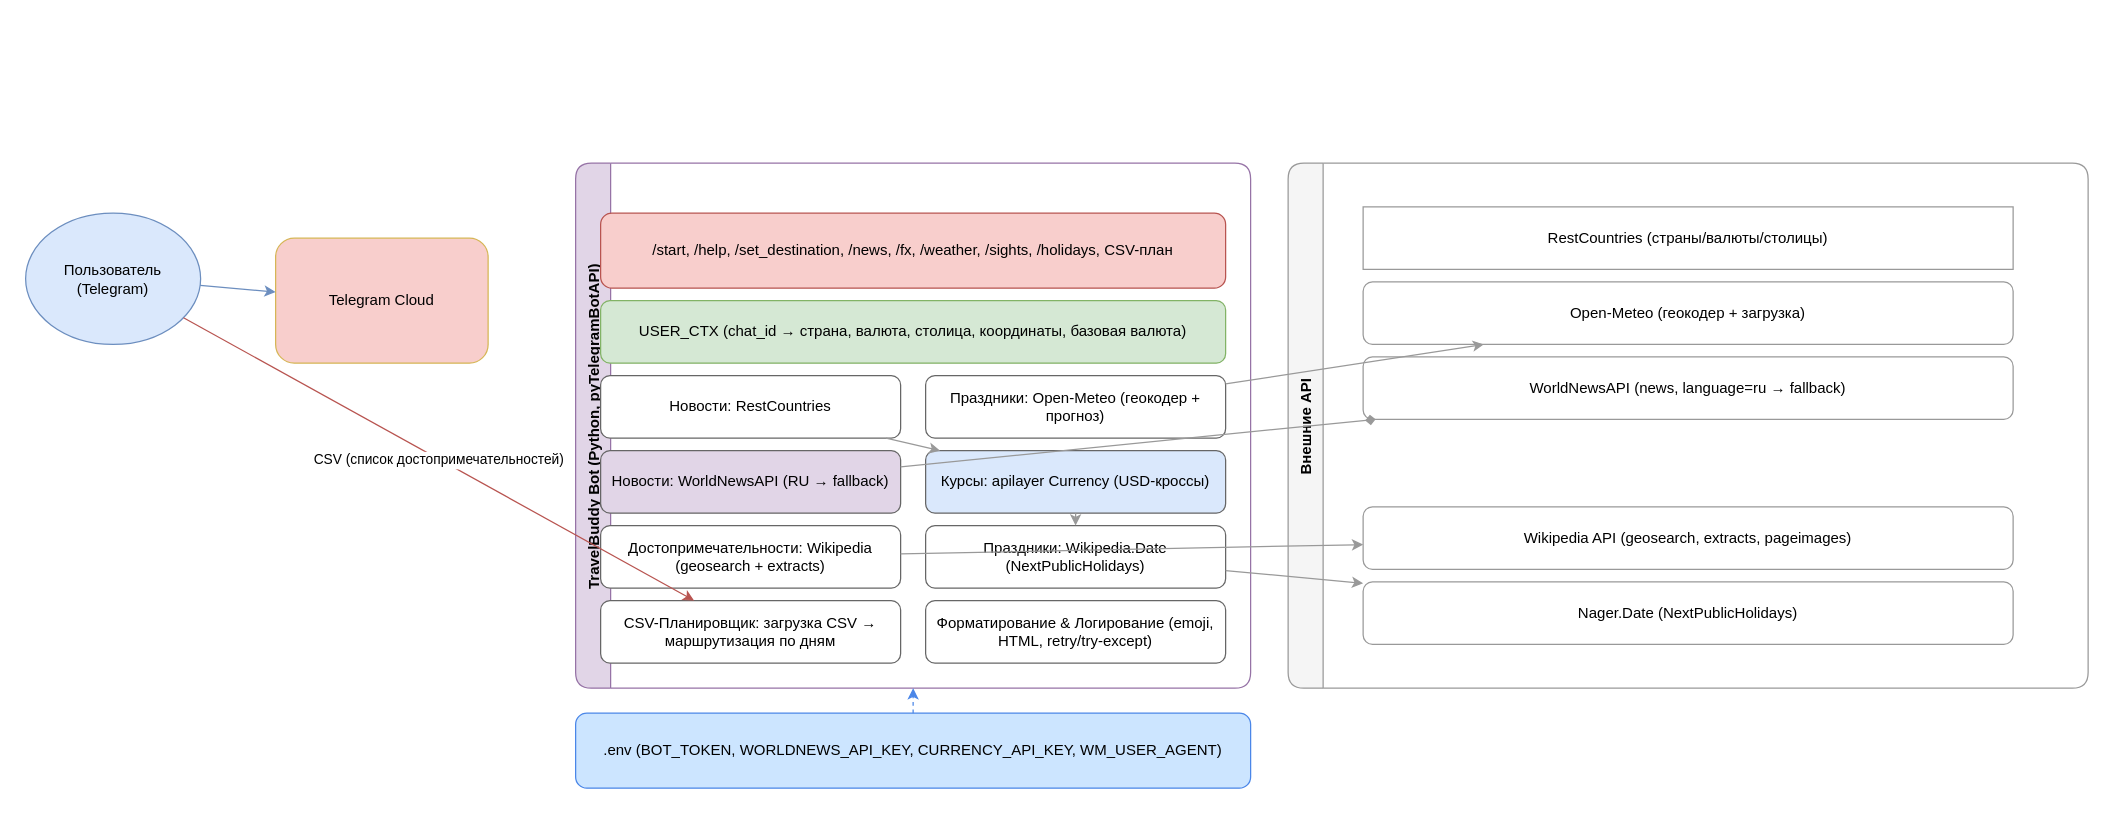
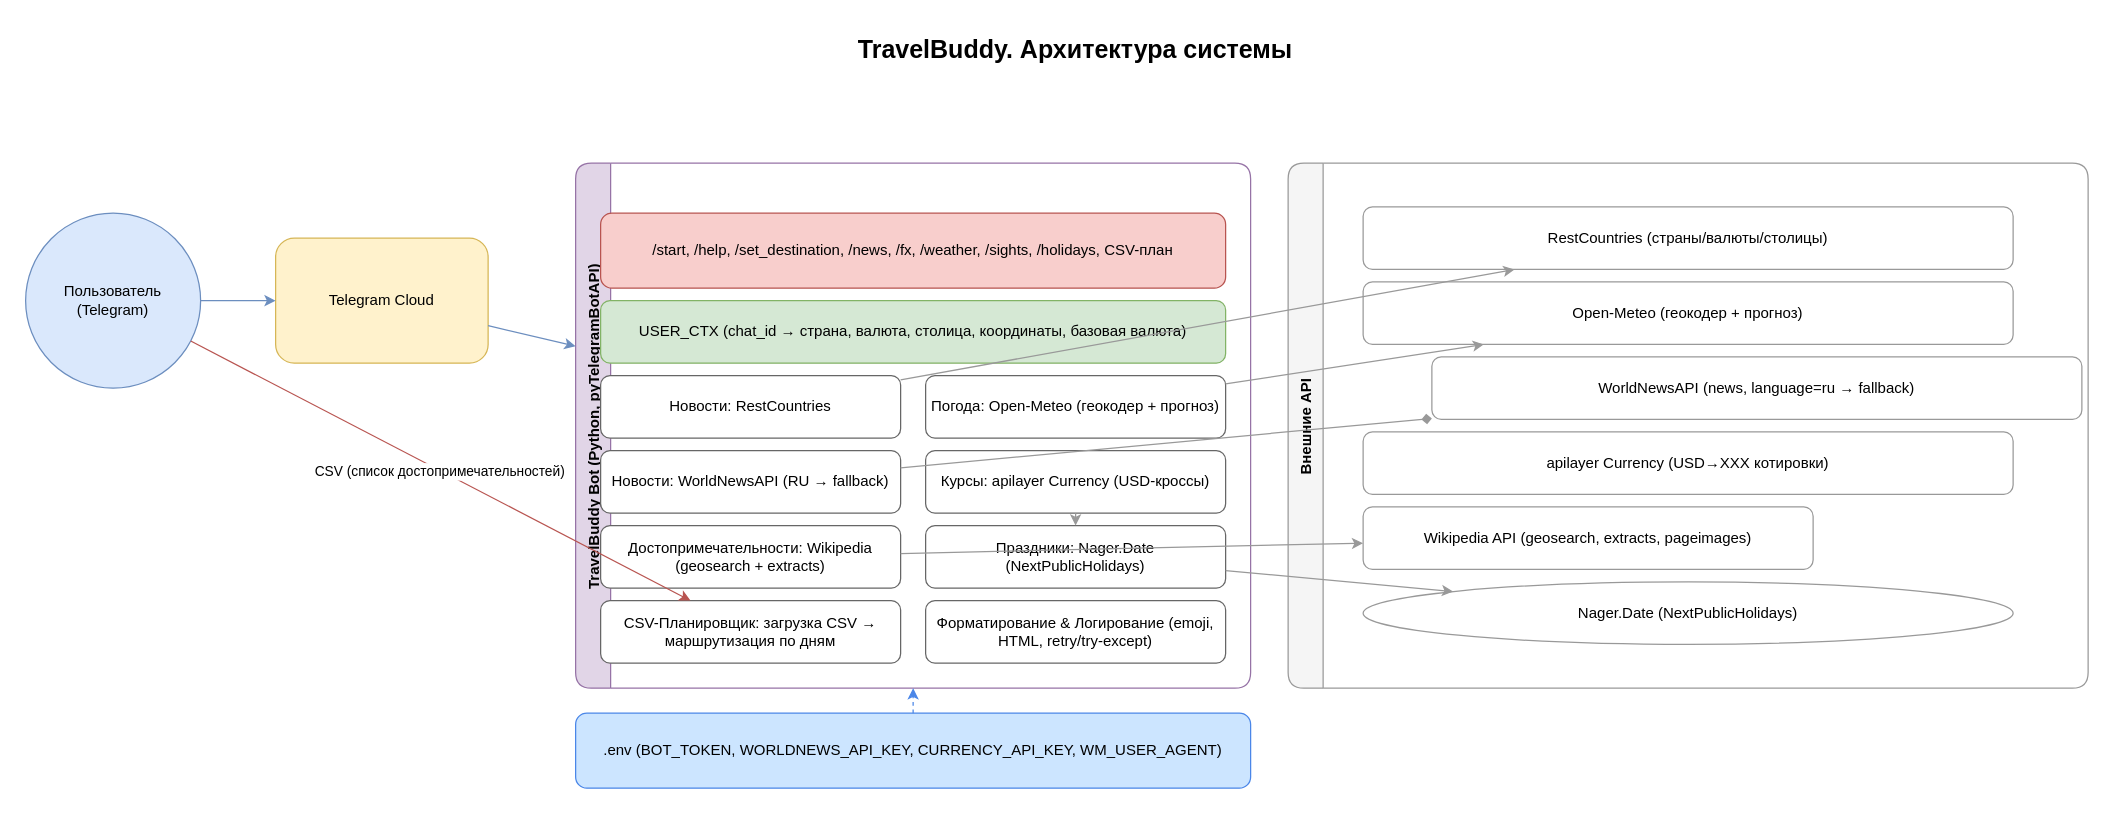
none -> (1076, 51)
(1688, 238) -> (1688, 238)
(113, 279) -> (113, 301)
(382, 301) -> (382, 301)
(1688, 313) -> (1688, 313)
none -> (528, 335)
(1688, 388) -> (1757, 388)
(1076, 407) -> (1076, 407)
(910, 444) -> (1219, 323)
none -> (1688, 463)
(751, 482) -> (751, 482)
(1076, 482) -> (1076, 482)
(1688, 538) -> (1588, 538)
(1076, 557) -> (1076, 557)
(1688, 613) -> (1688, 613)
